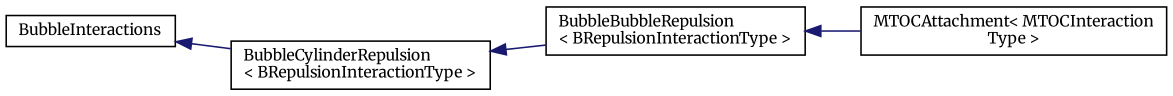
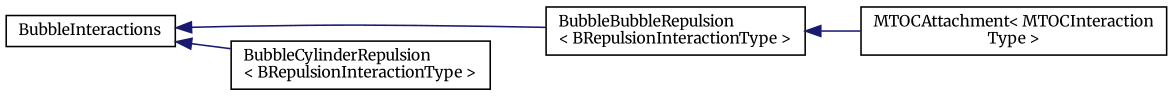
(526, 47) -> (369, 25)
